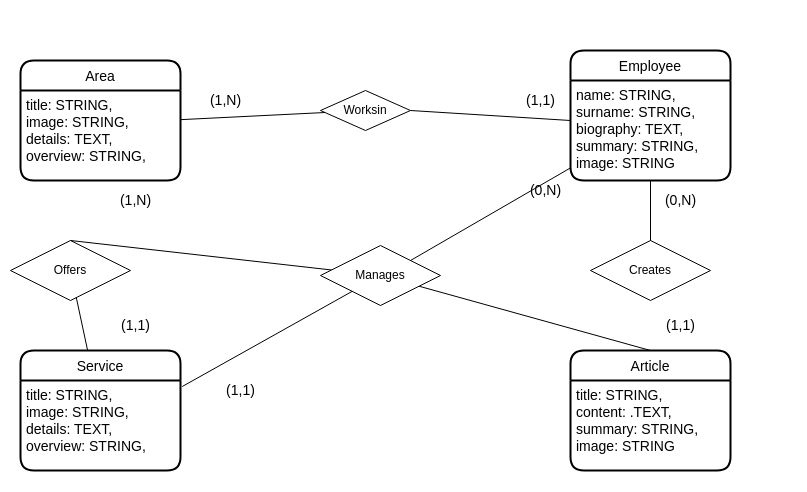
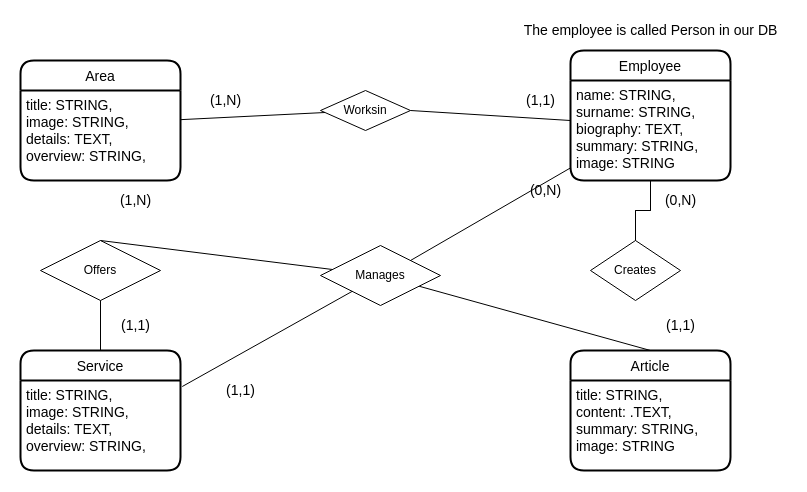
none -> (651, 31)
(71, 271) -> (101, 271)
(651, 271) -> (636, 271)
